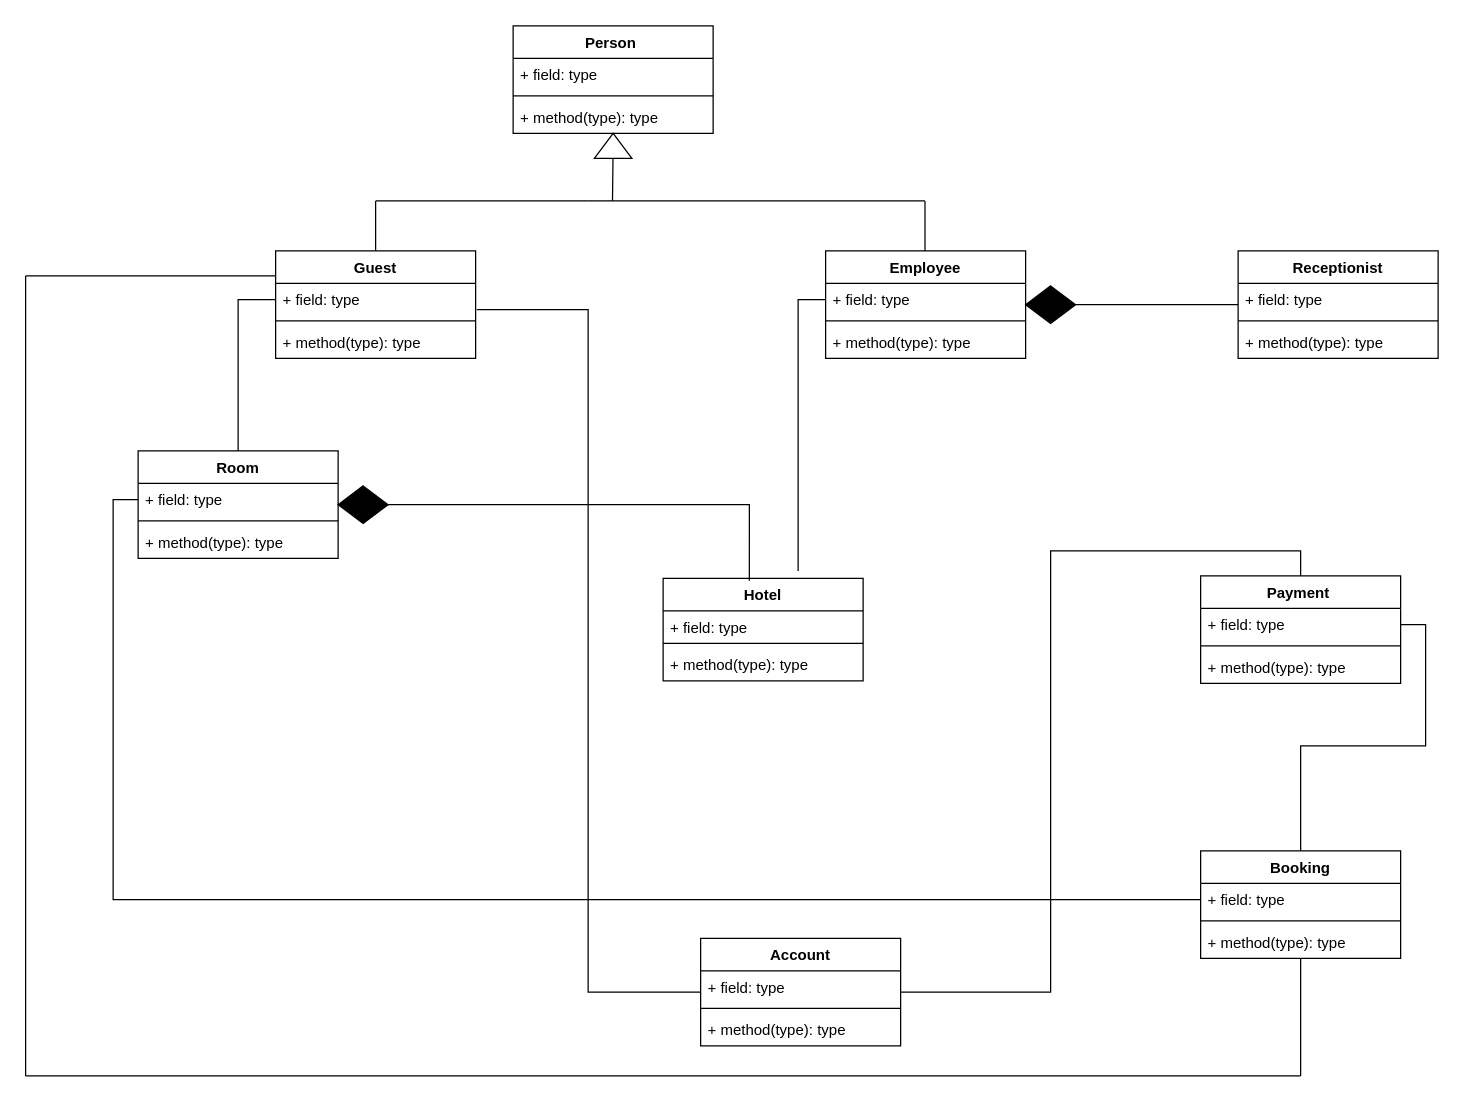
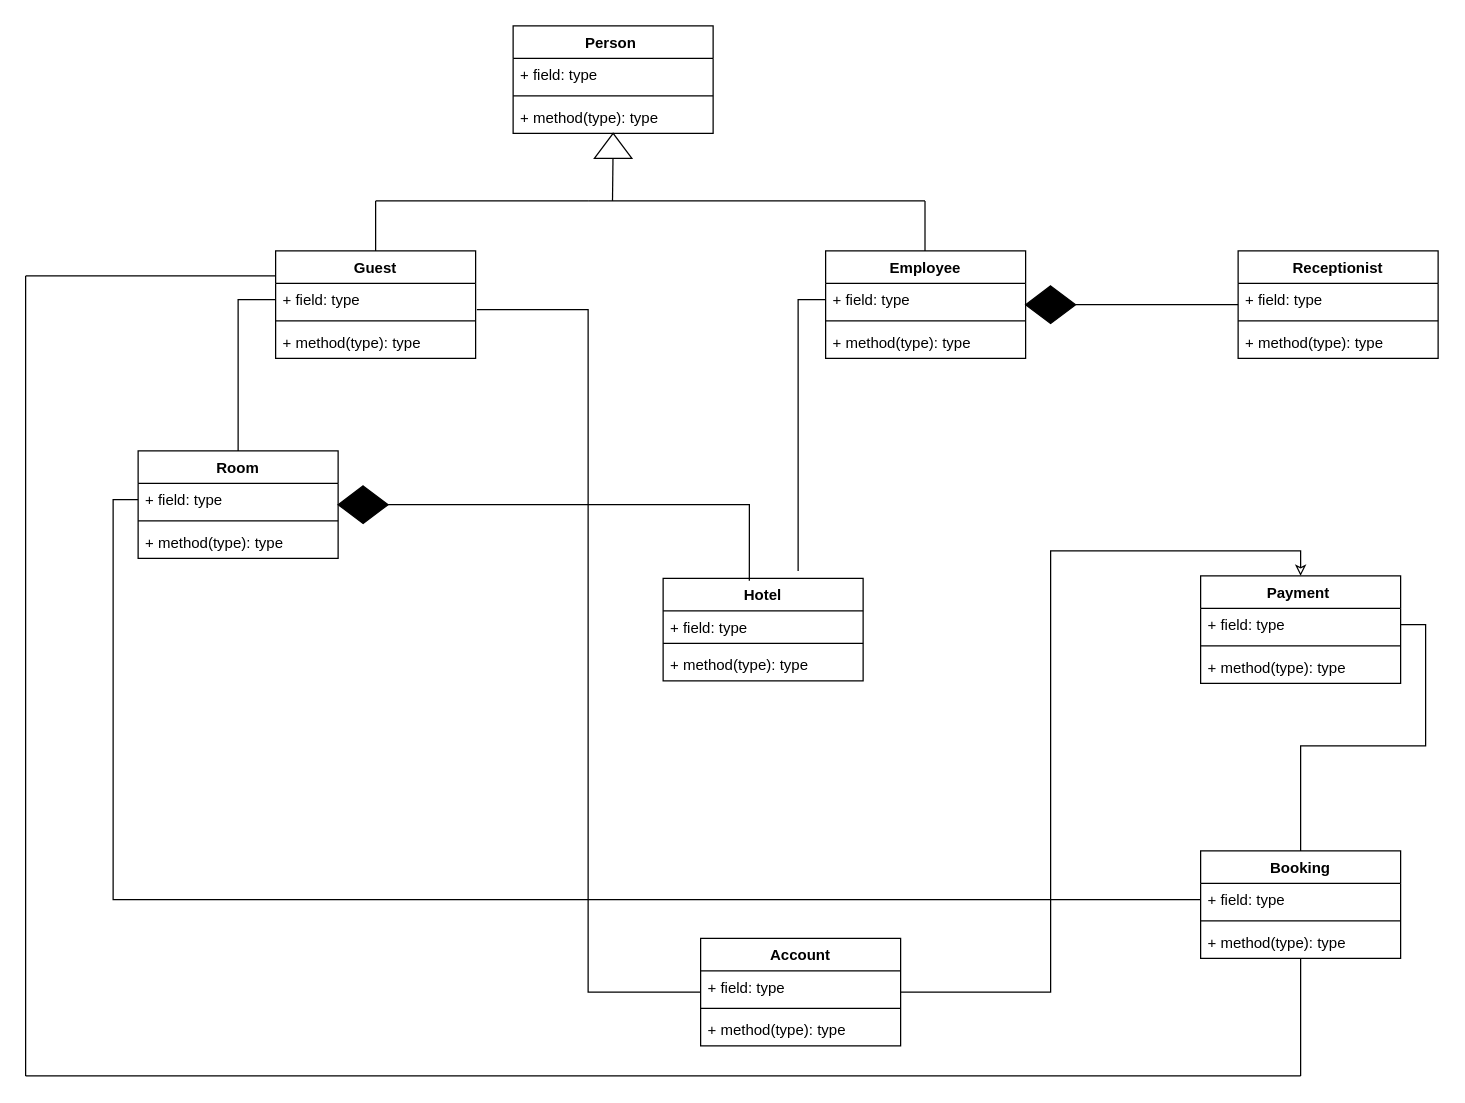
(1301, 569) -> (1301, 566)
